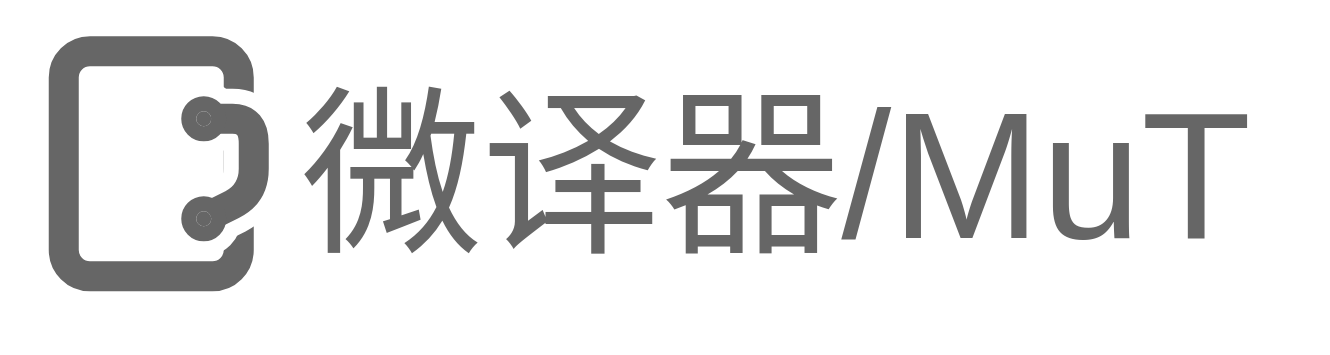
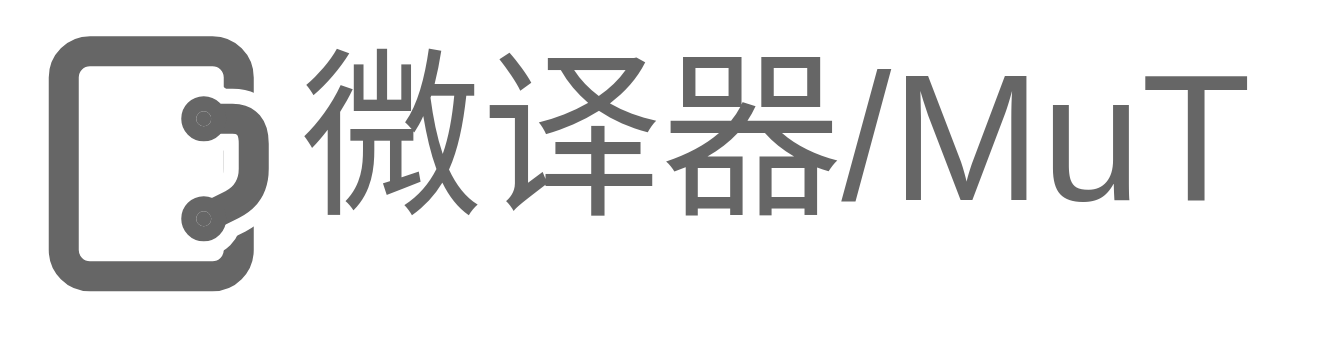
(776, 176) -> (776, 139)
